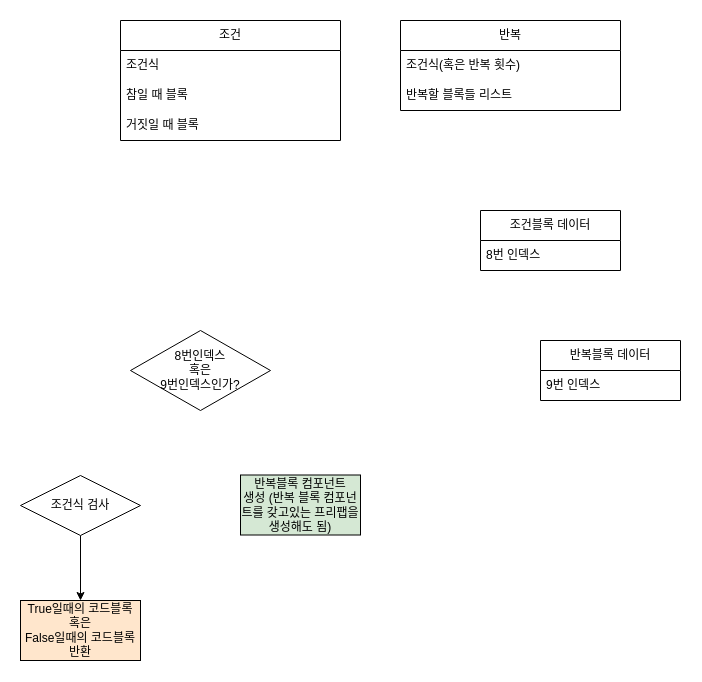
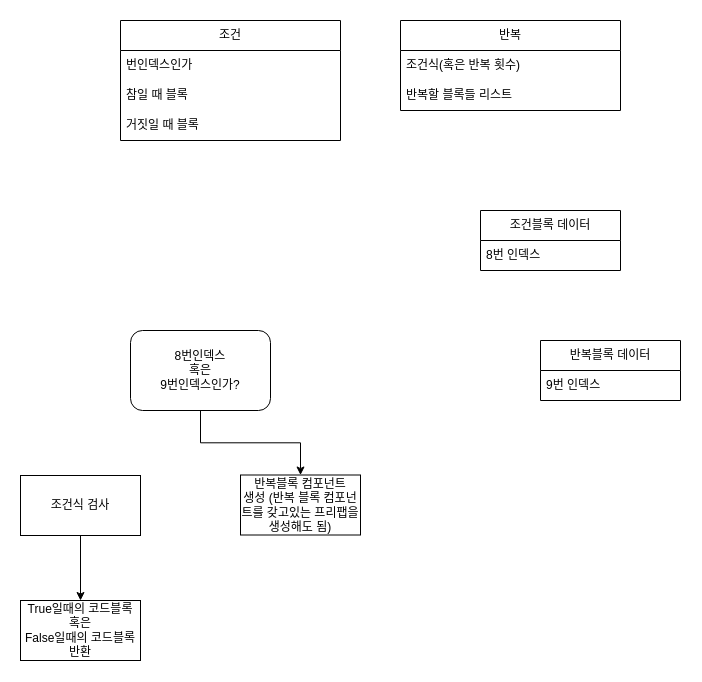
(145, 66) -> (163, 66)
(201, 371) -> (201, 371)
none -> (247, 443)
(301, 505) -> (301, 505)
(81, 506) -> (81, 506)
(81, 631) -> (81, 631)
